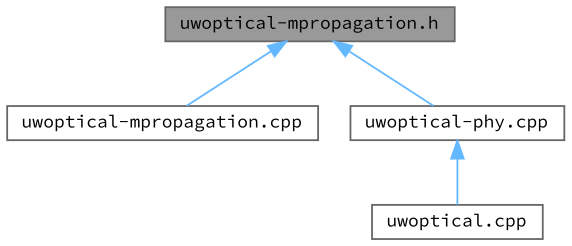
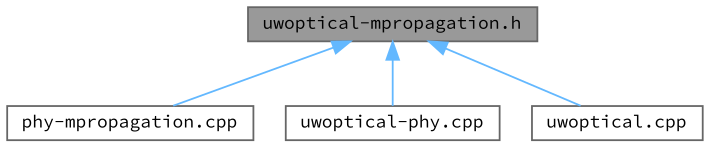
(163, 123) -> (130, 123)
(457, 182) -> (513, 77)
